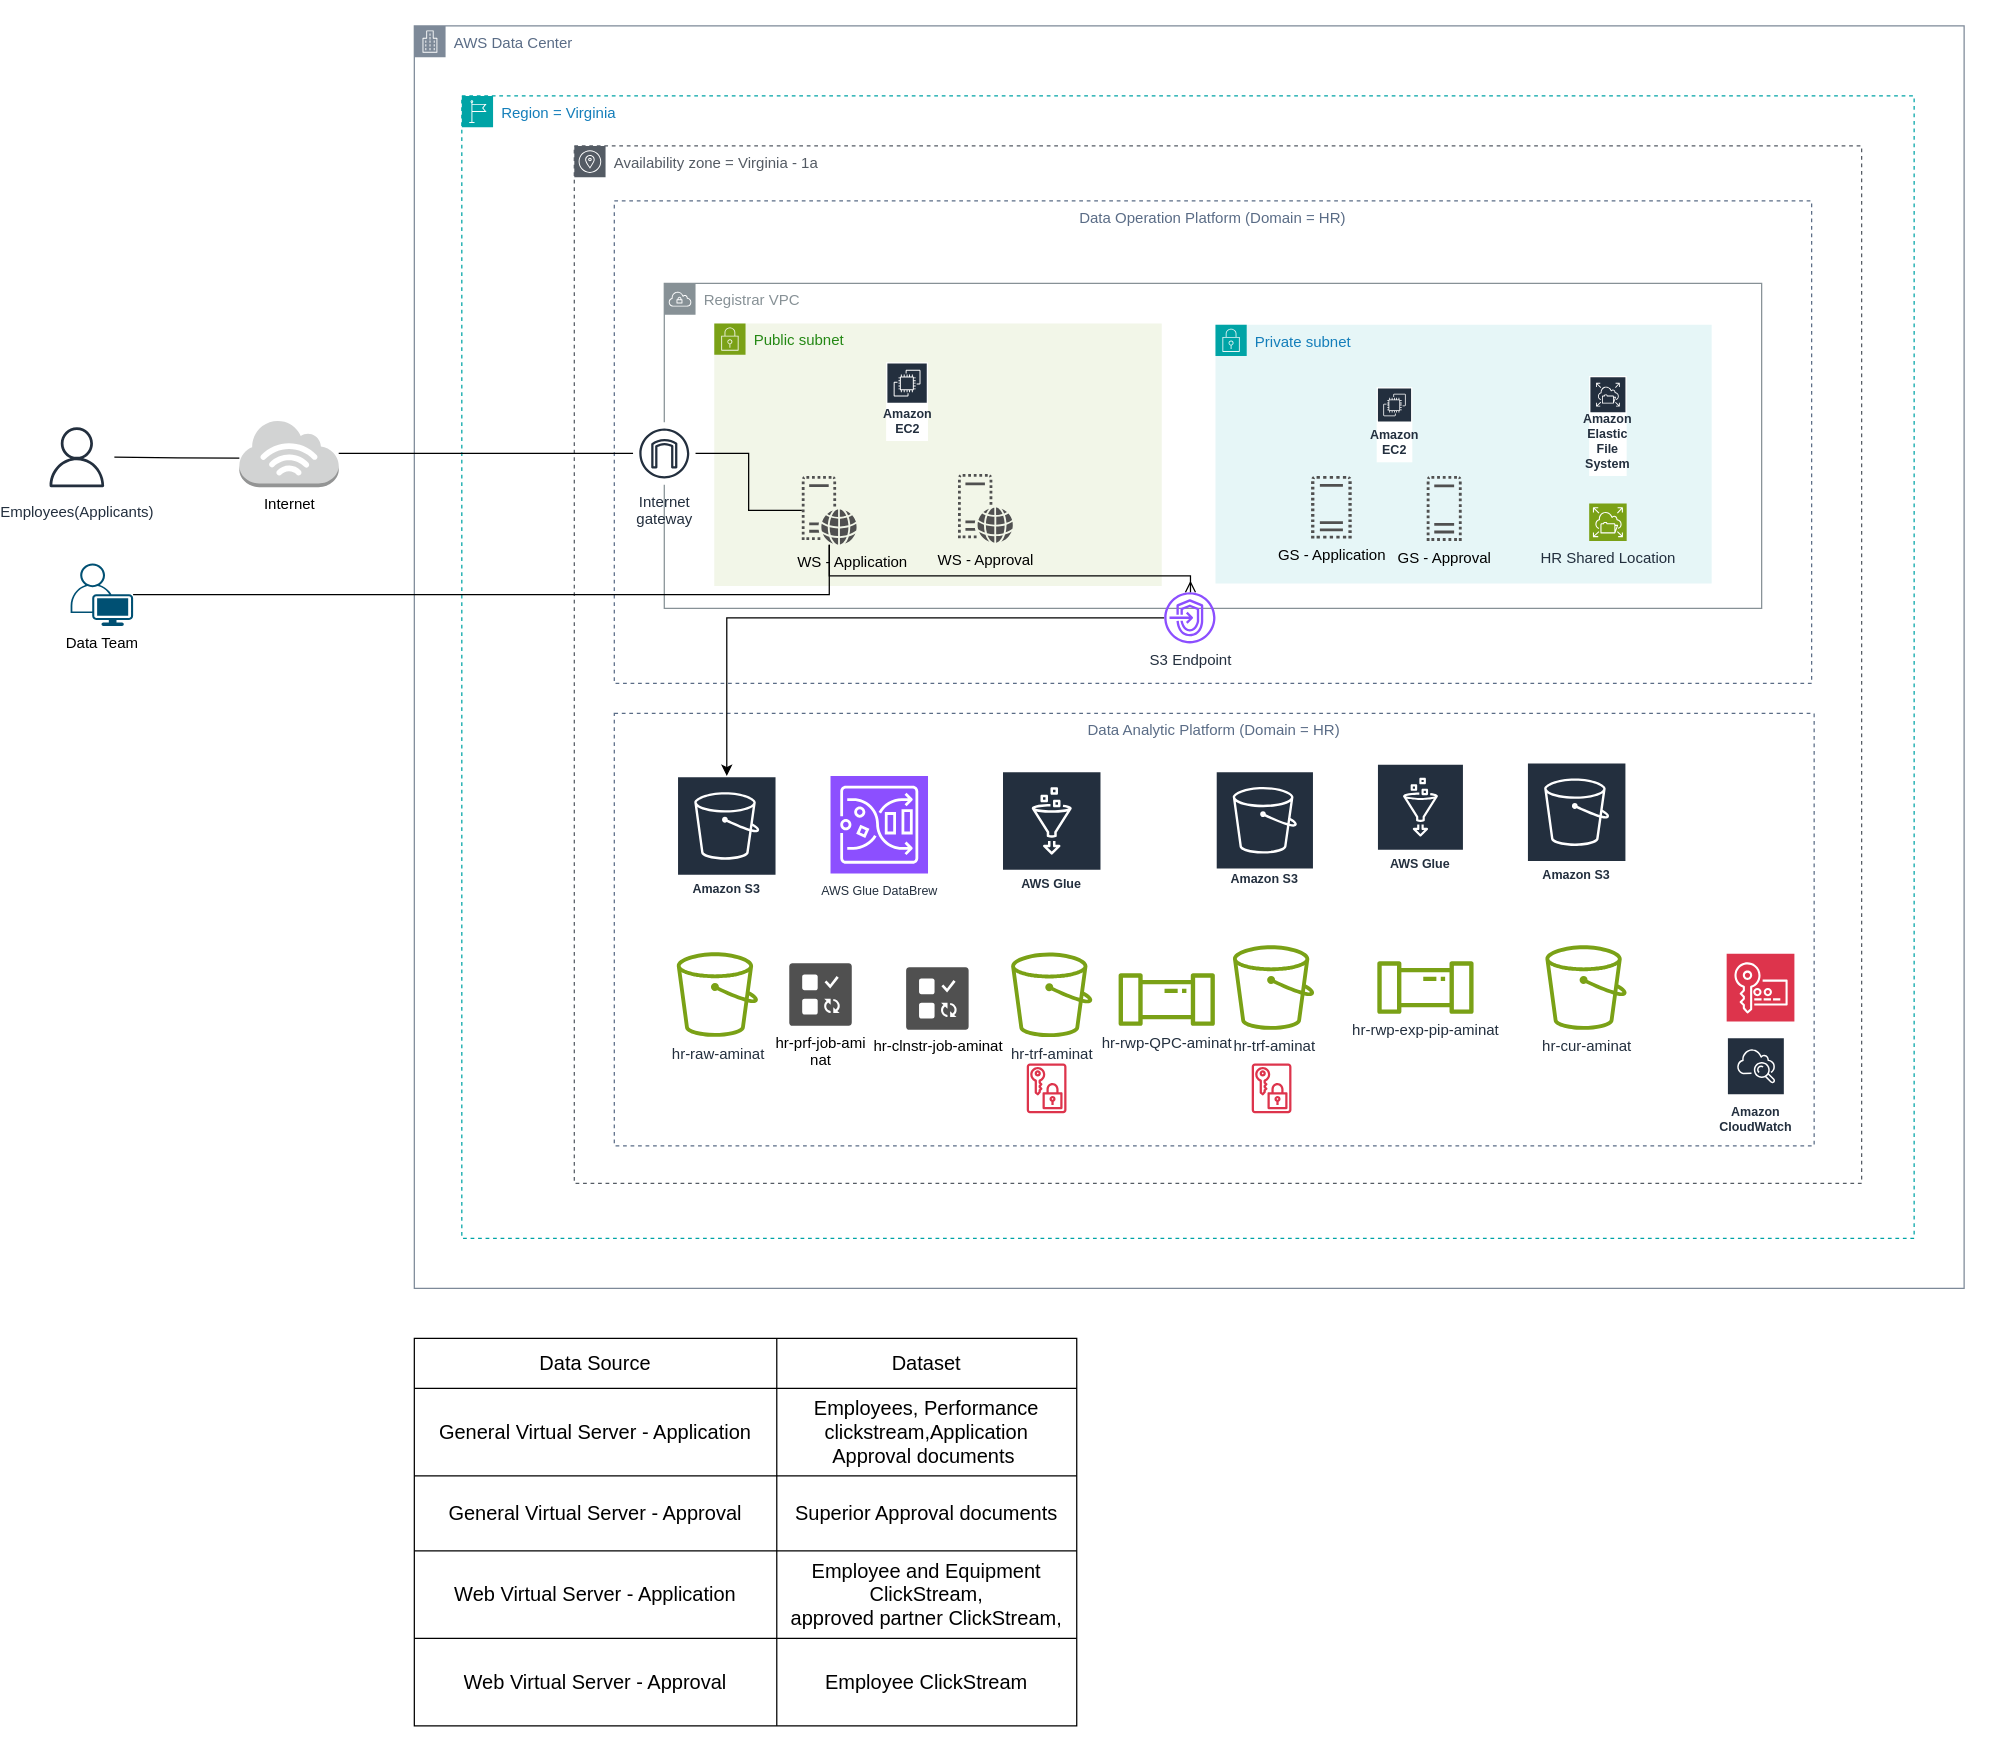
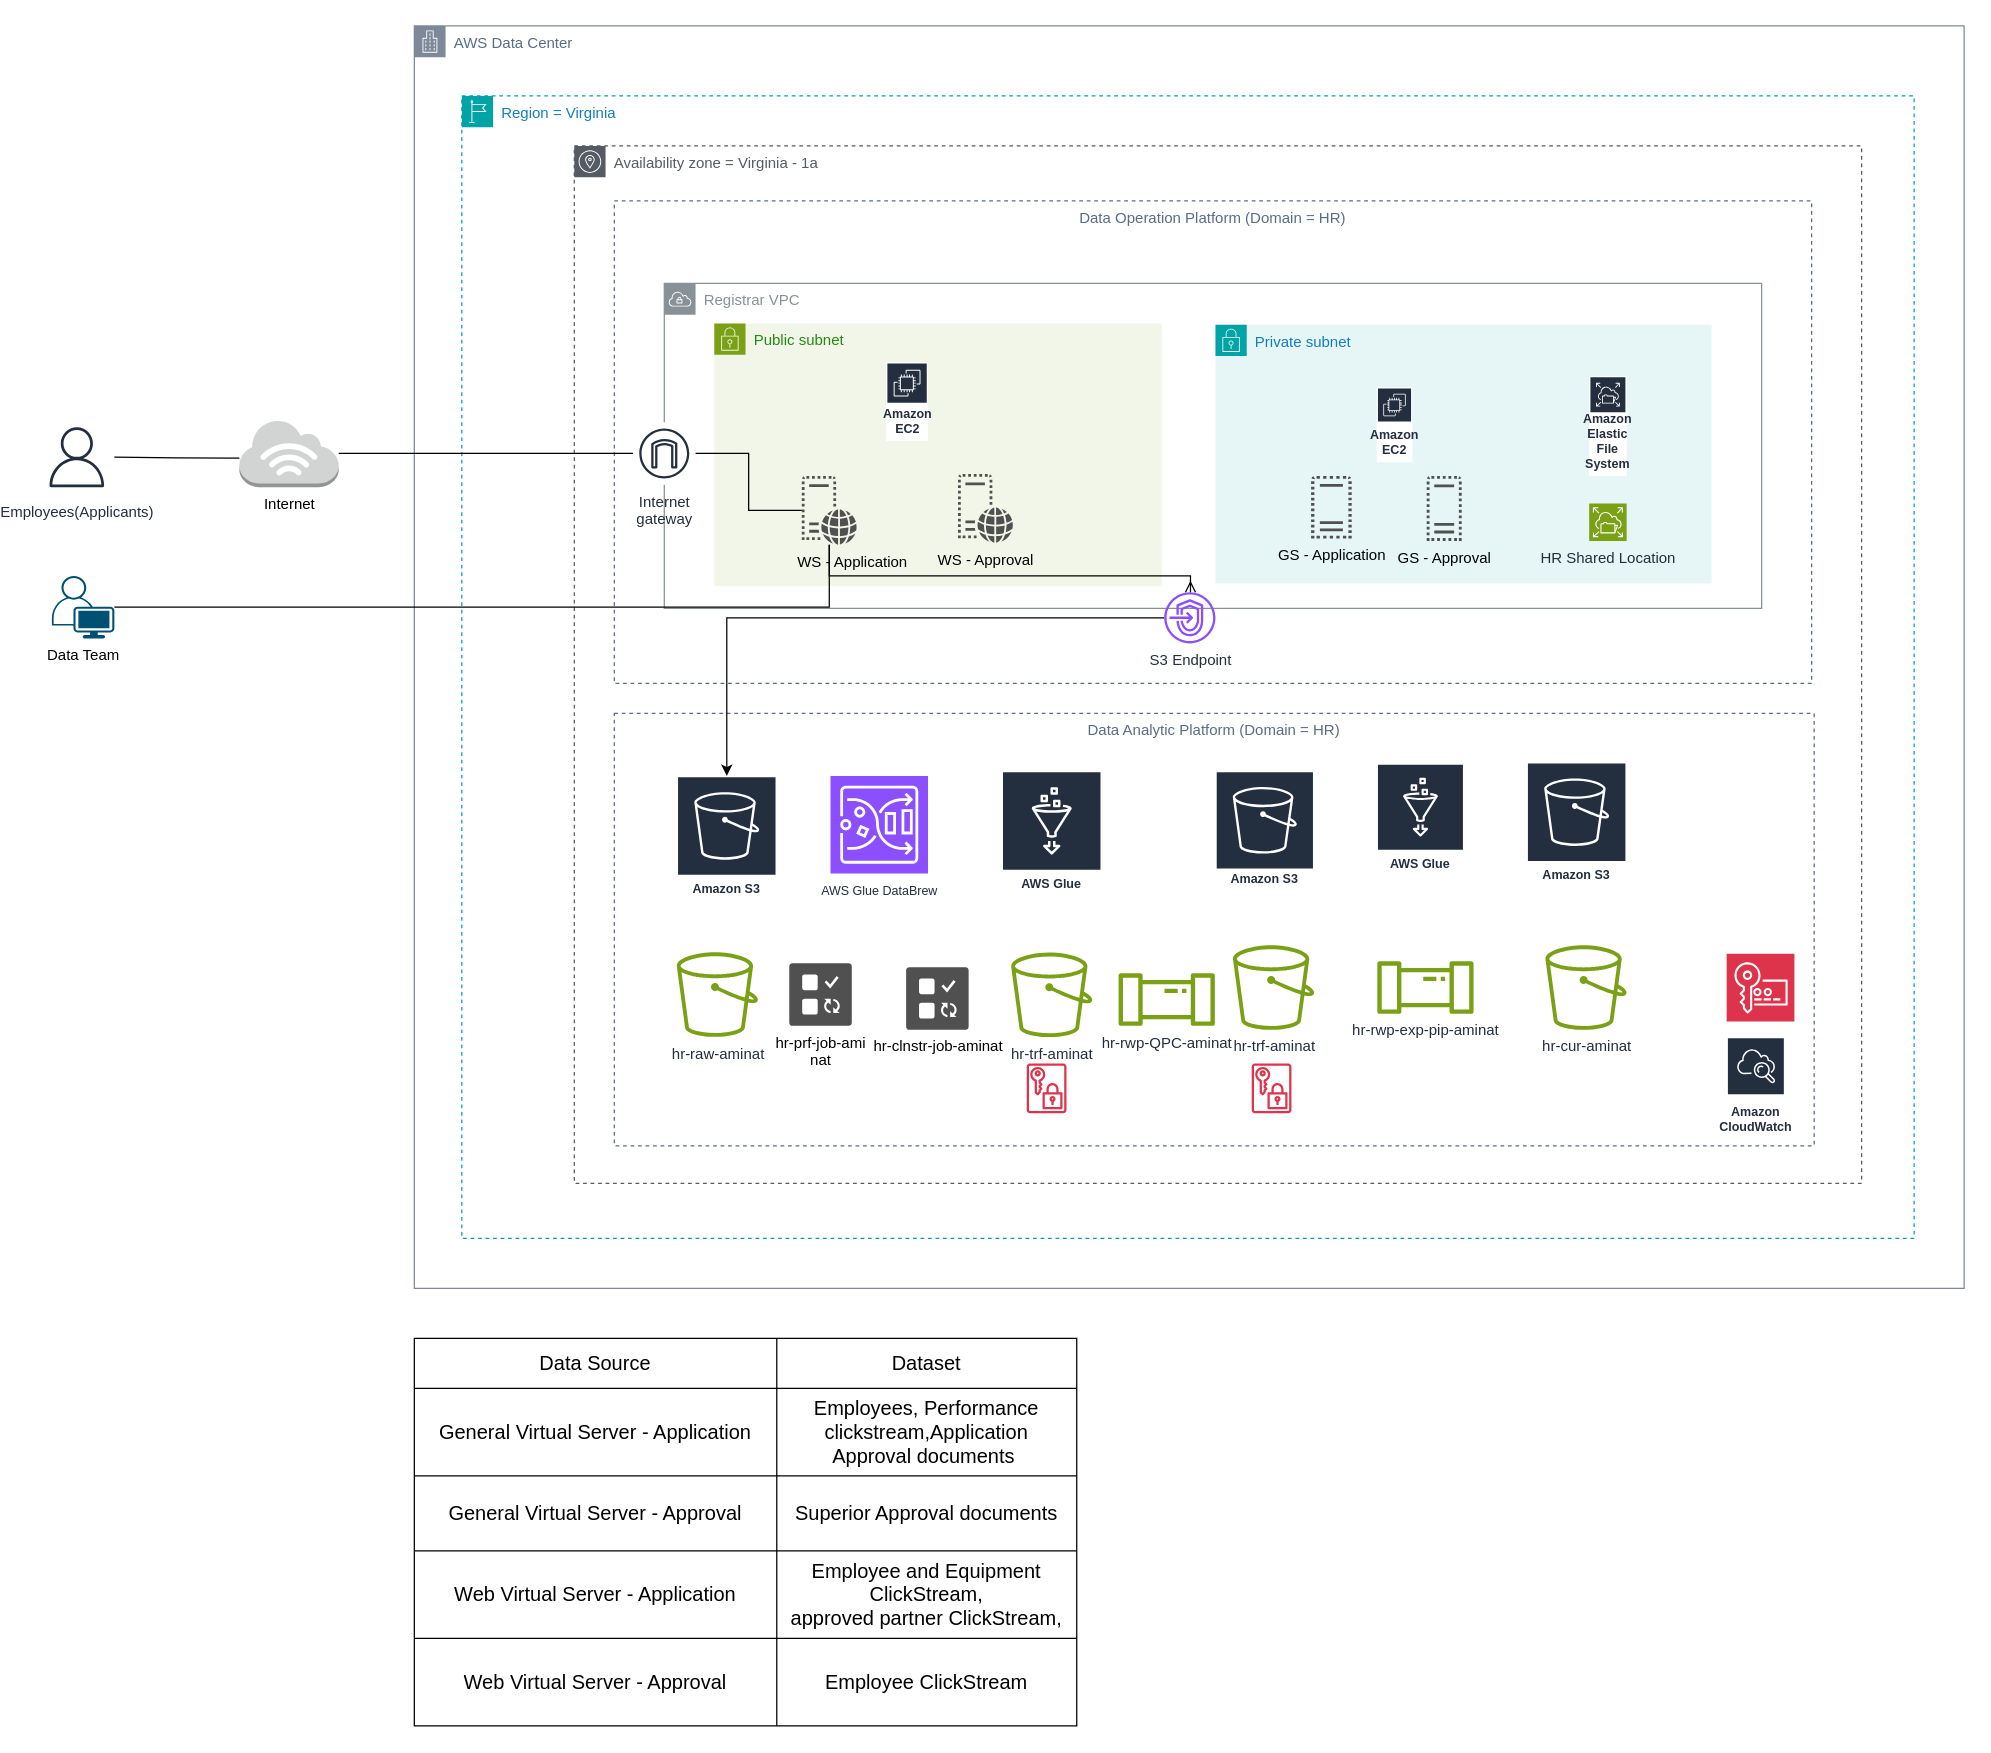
(102, 594) -> (83, 607)
